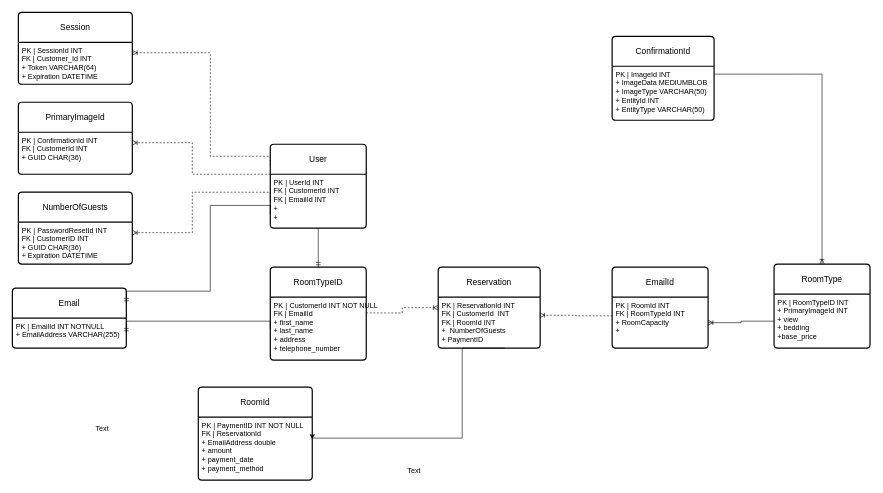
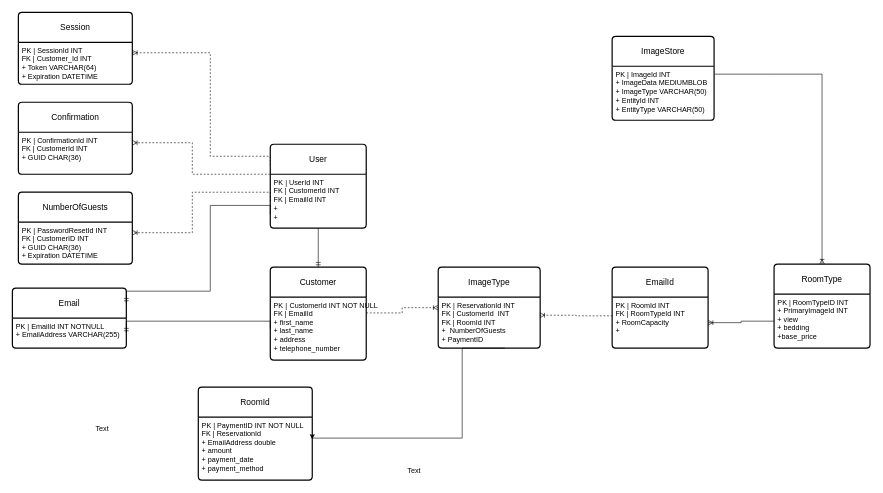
(663, 51) -> (663, 51)
(75, 117) -> (75, 117)
(318, 282) -> (318, 282)
(489, 282) -> (489, 282)
